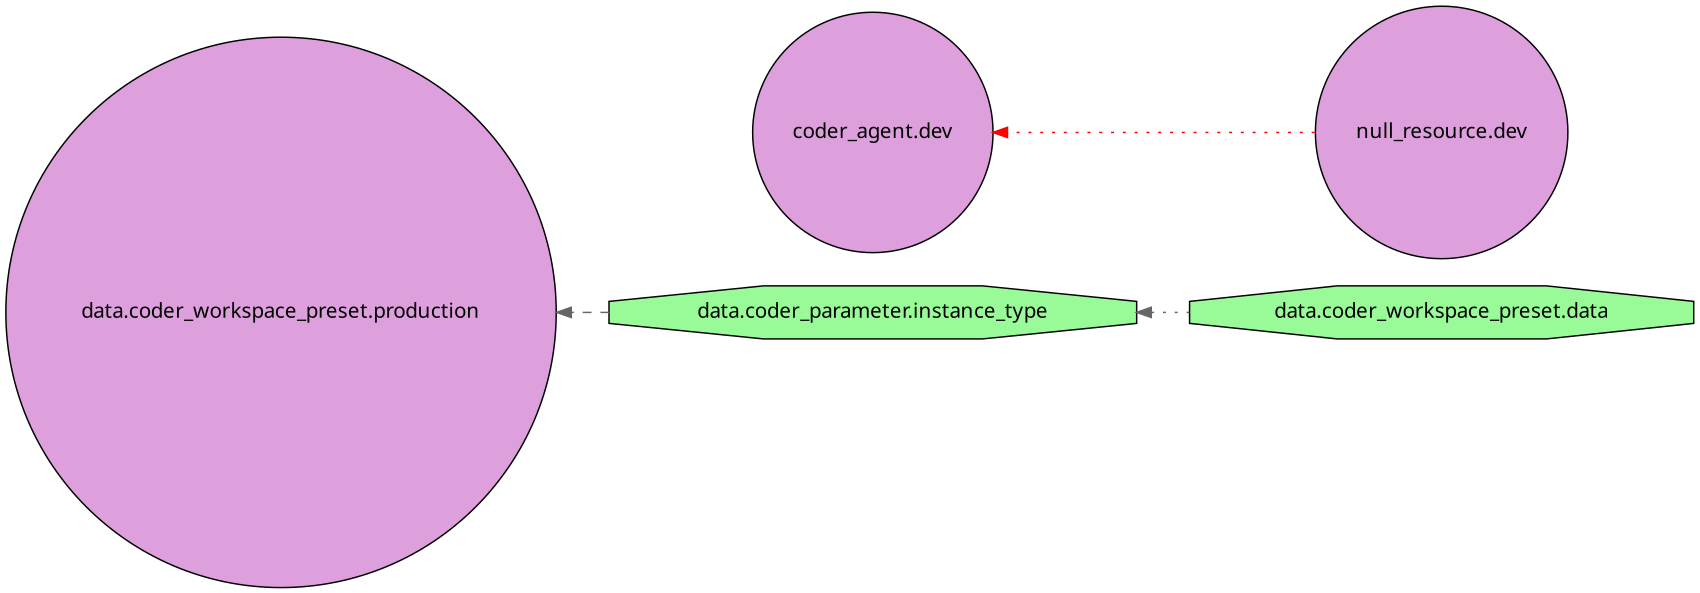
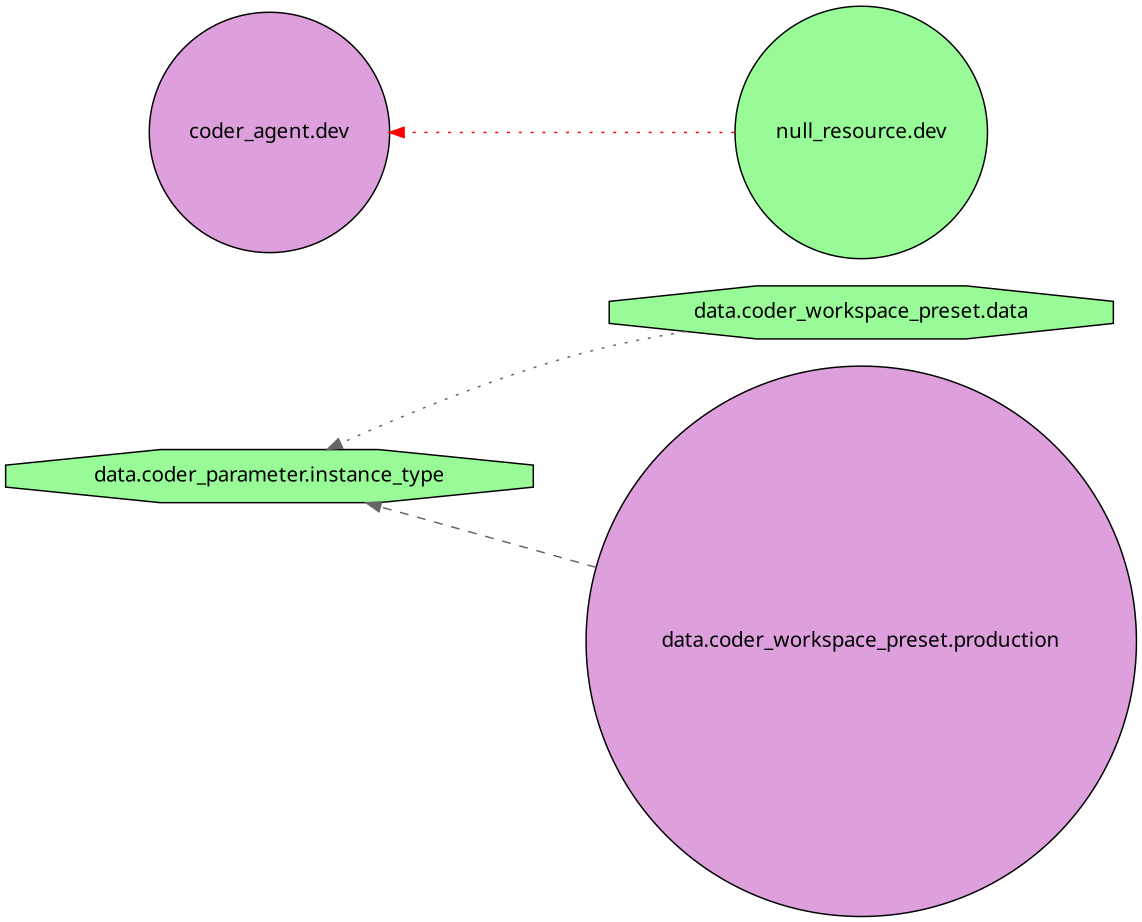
(1442, 132) -> (861, 132)
(590, 312) -> (488, 537)
